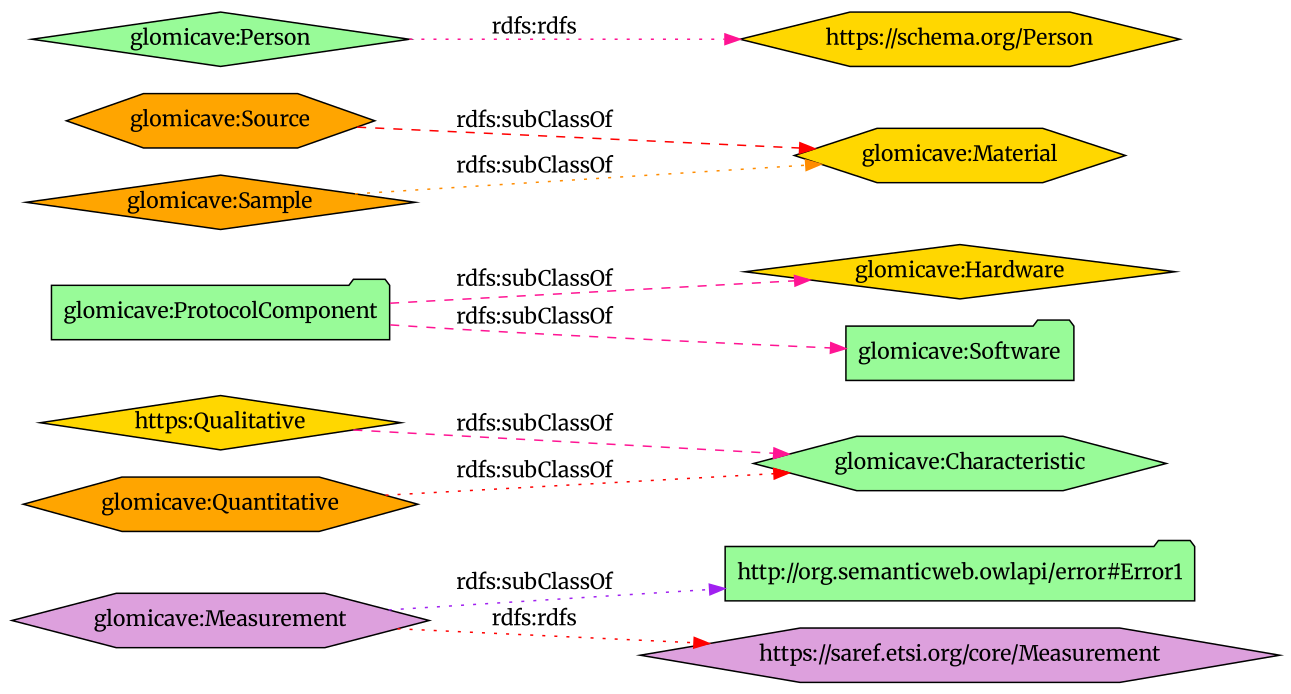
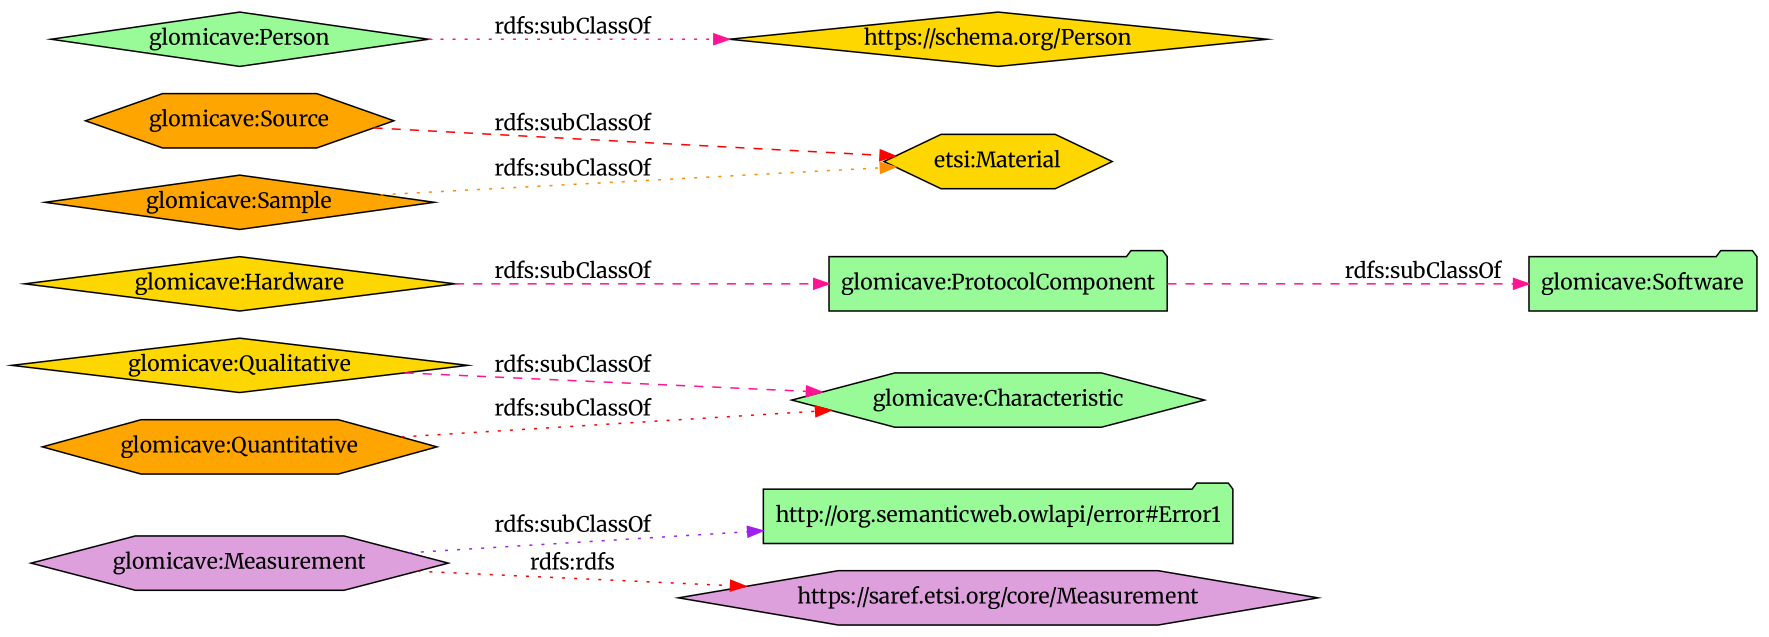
(535, 28) -> (573, 28)
(960, 39) -> (998, 39)
(960, 156) -> (998, 162)
(592, 292) -> (634, 284)
(221, 423) -> (240, 365)
